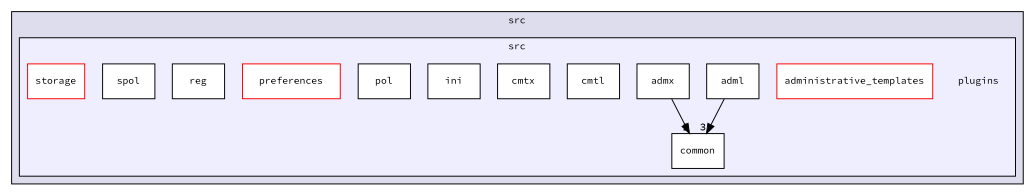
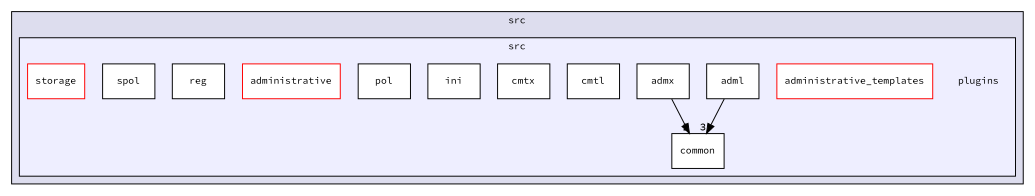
(291, 81) -> (291, 81)
